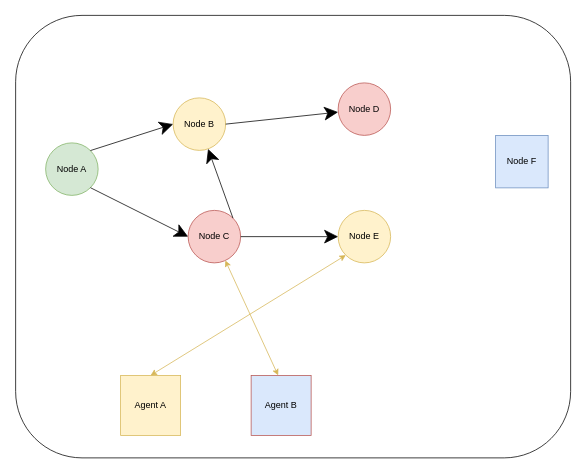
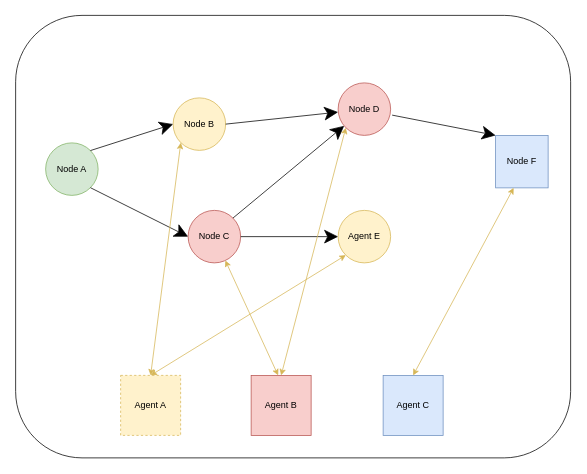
none -> (438, 124)
(222, 189) -> (284, 175)
(364, 237) -> (364, 237)
none -> (313, 252)
none -> (165, 260)
none -> (463, 282)
(150, 405) -> (150, 405)
(281, 405) -> (281, 405)
none -> (413, 405)
